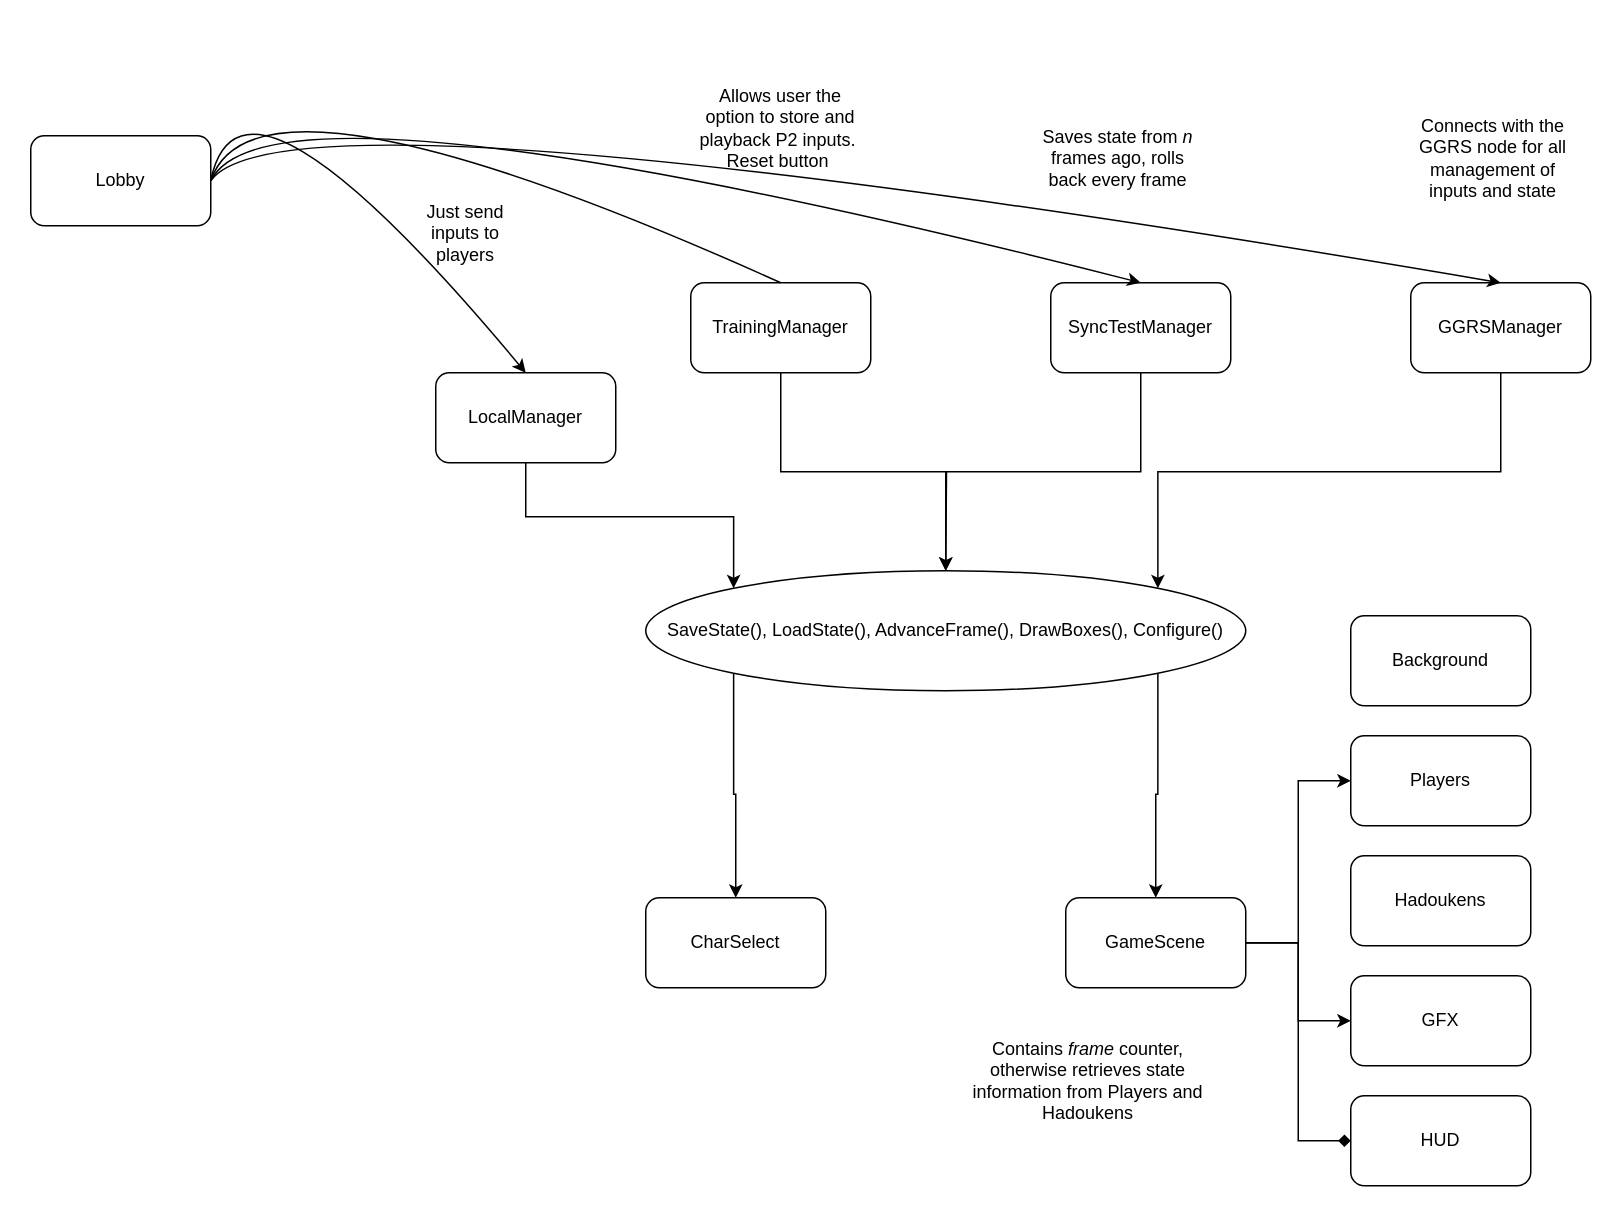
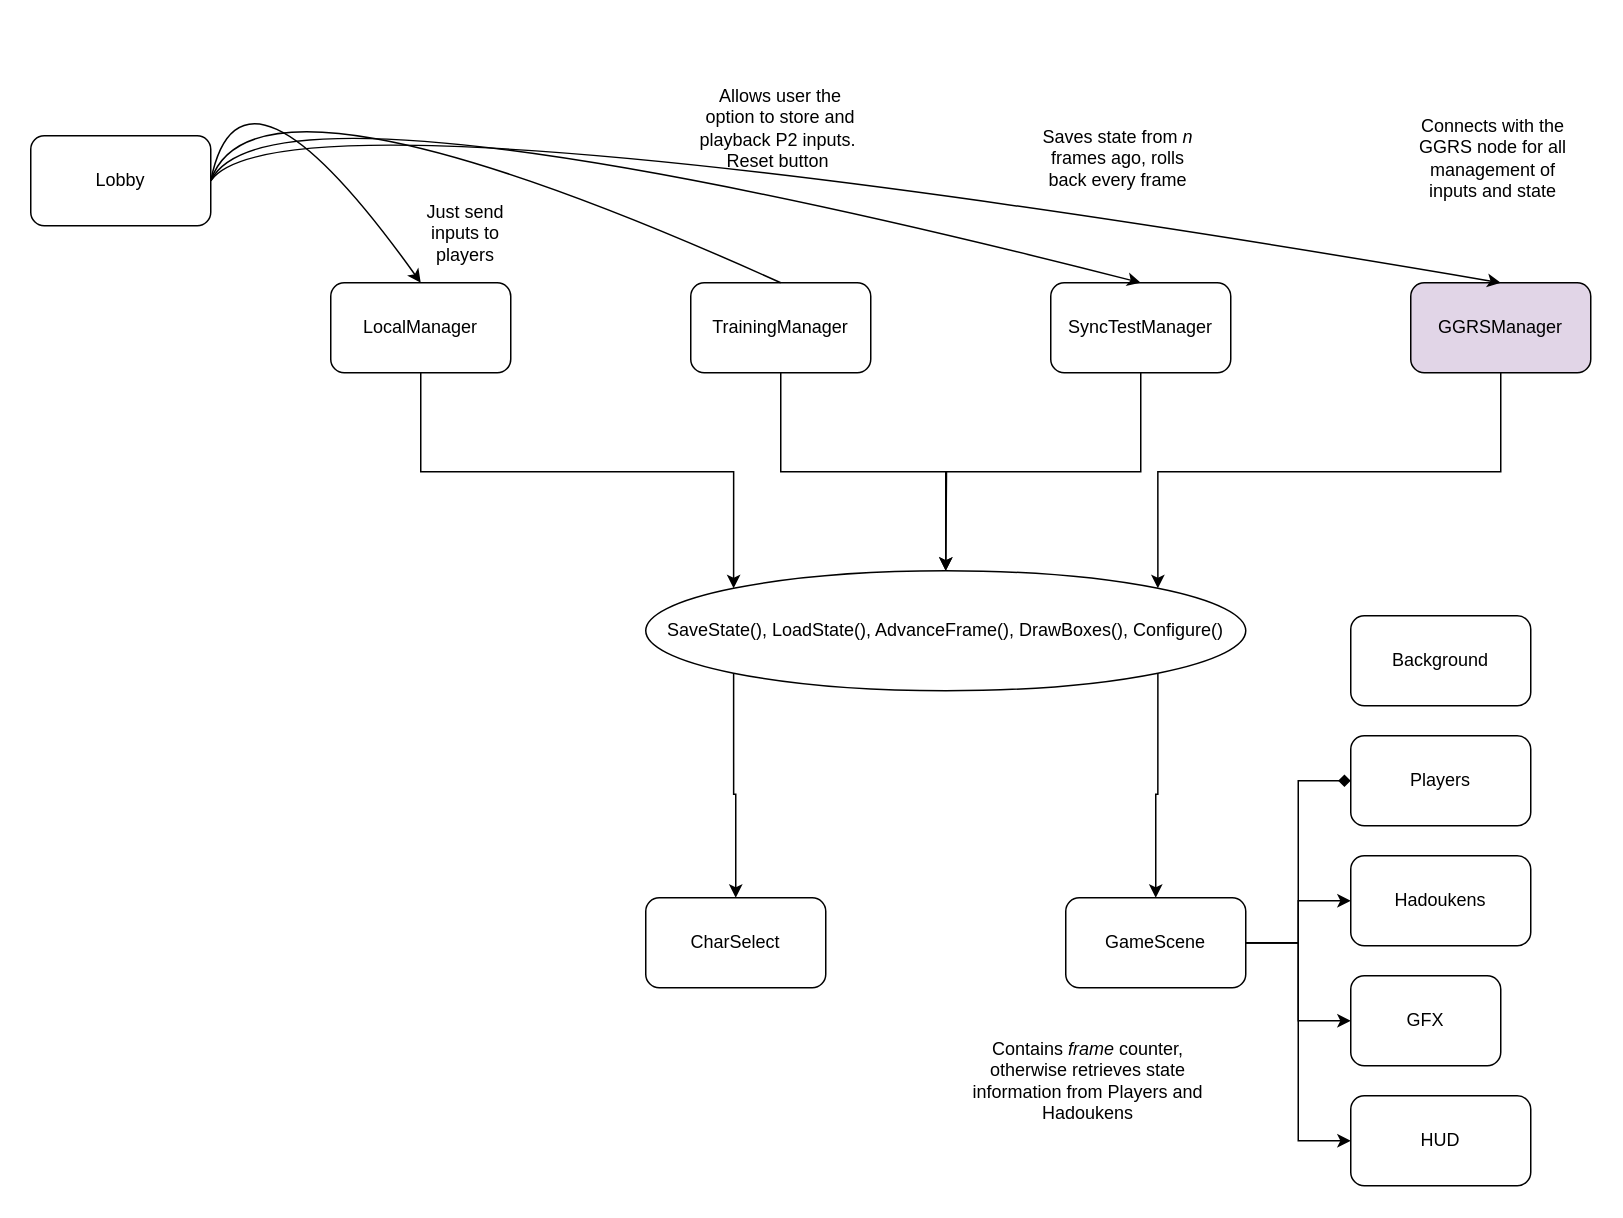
(1501, 328) -> (1501, 328)
(526, 418) -> (421, 328)
(1339, 781) -> (1338, 781)
none -> (1321, 901)
(1441, 1021) -> (1426, 1021)
(1338, 1141) -> (1339, 1141)
